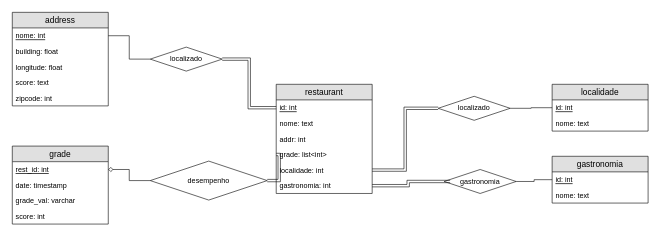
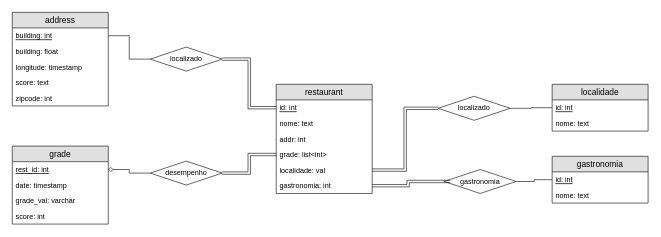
(31, 36) -> (36, 36)
(43, 67) -> (51, 67)
(304, 170) -> (304, 170)
(209, 181) -> (186, 173)
